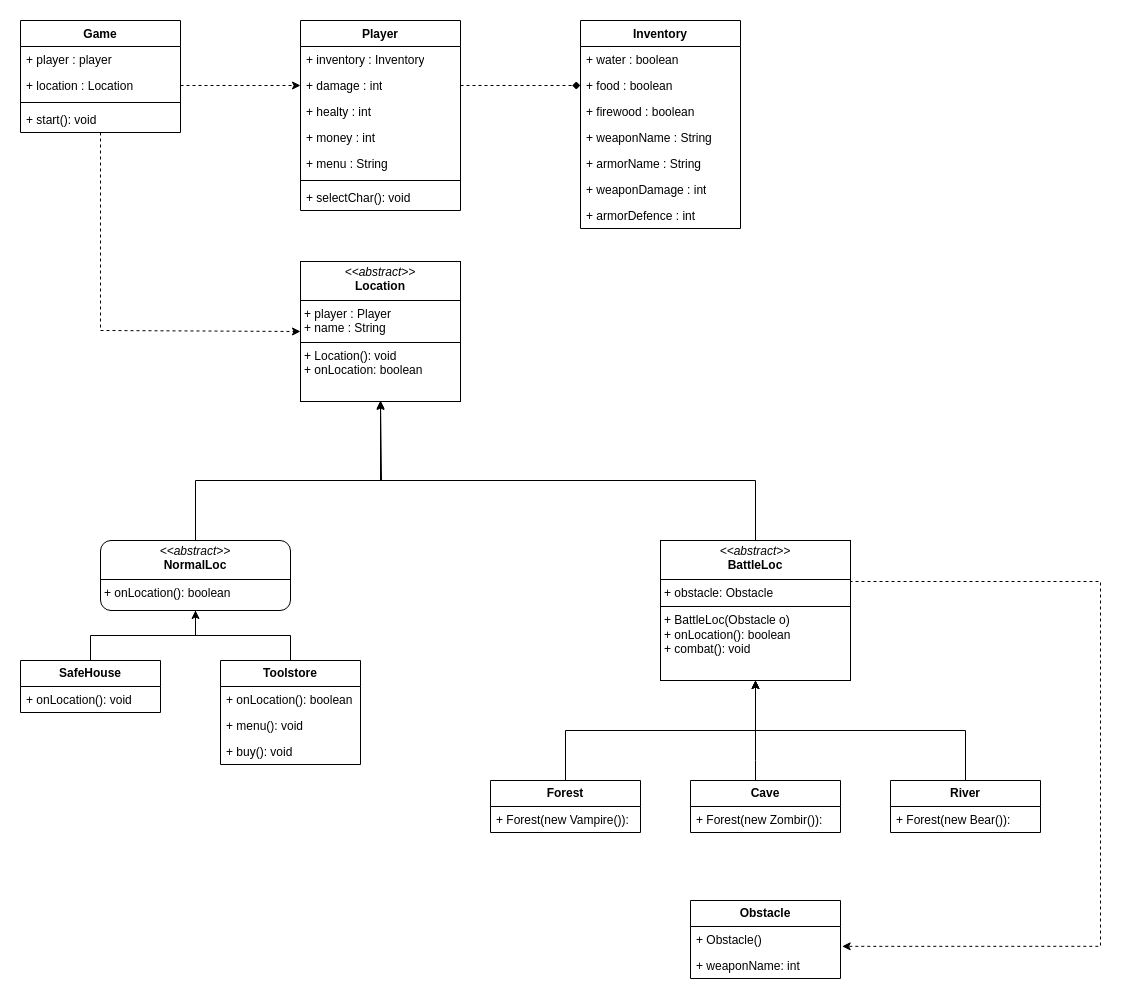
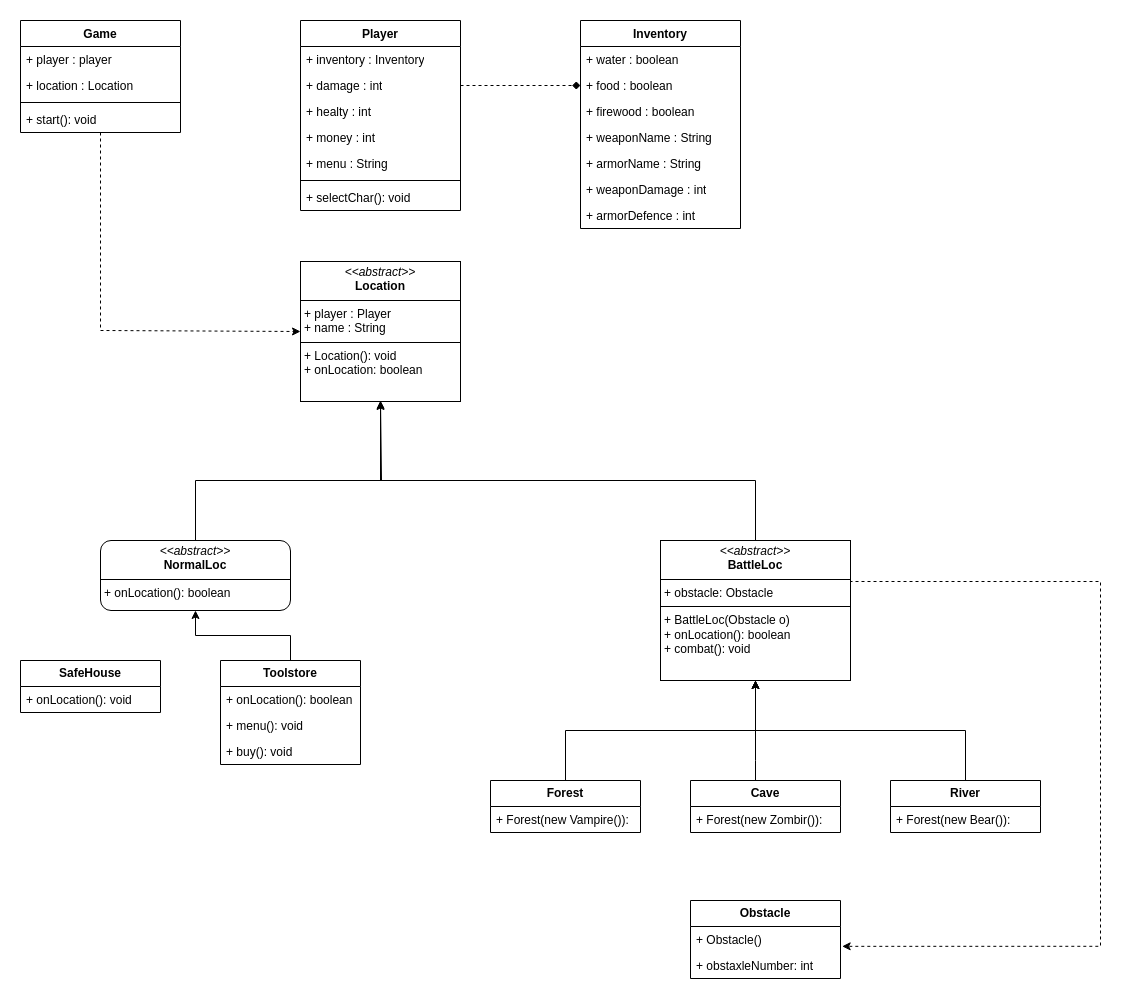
(238, 86) -> none
(131, 636) -> none
(197, 636) -> (197, 636)
(747, 967) -> (759, 967)
